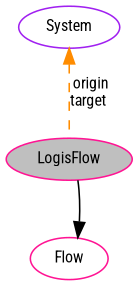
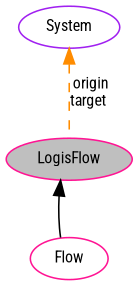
(80, 201) -> (59, 217)
